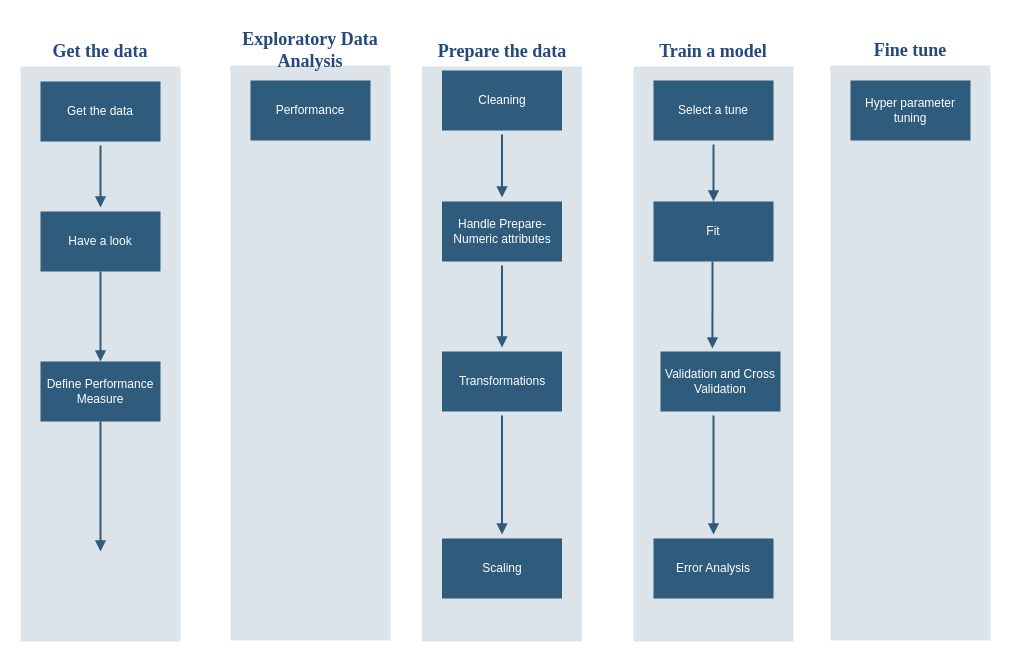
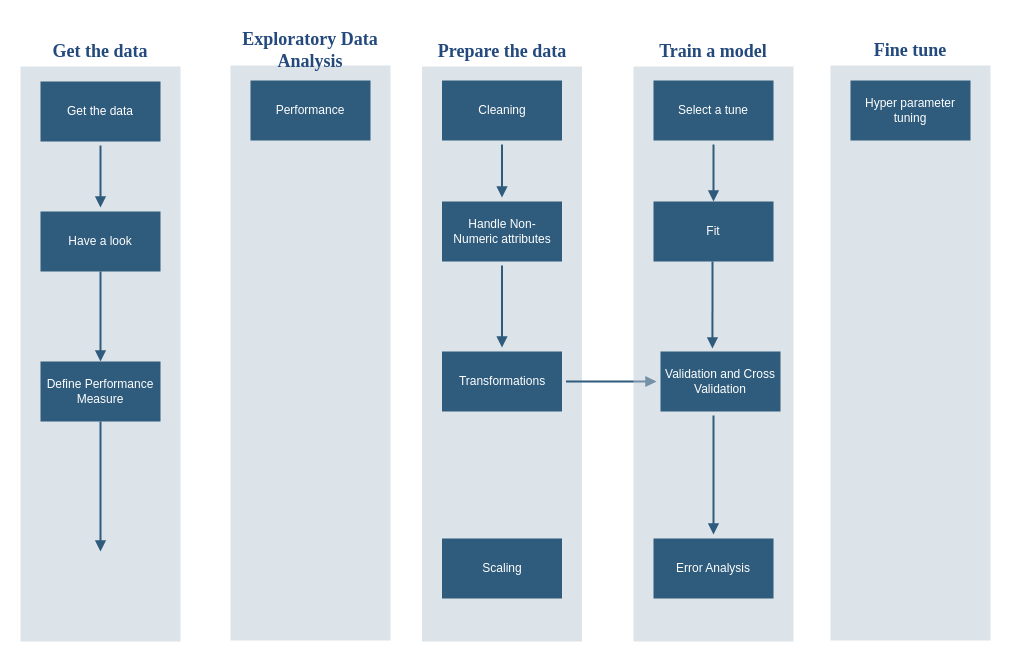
(502, 101) -> (502, 111)
(503, 232) -> (503, 232)
(502, 470) -> (600, 382)
